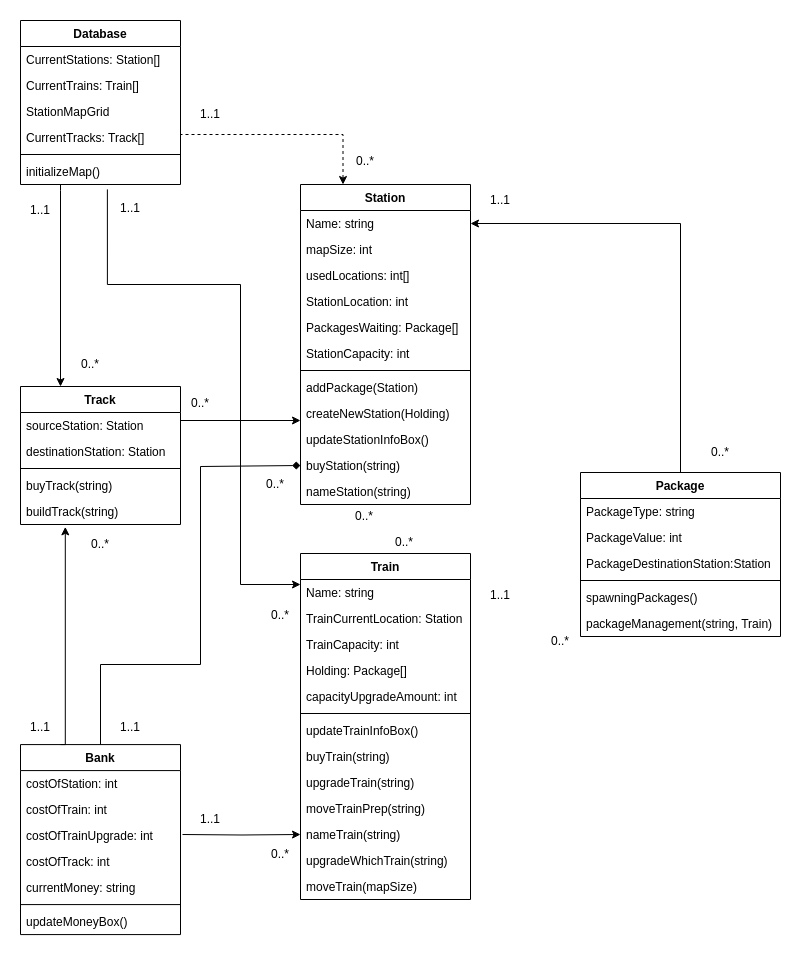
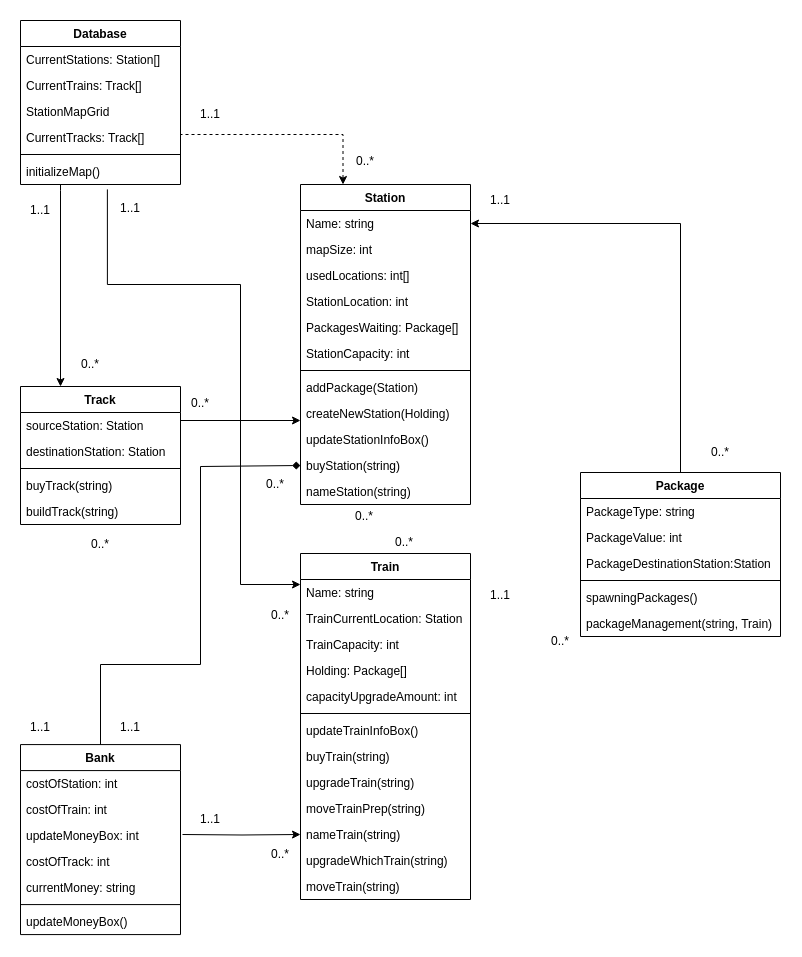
(94, 86) -> (95, 86)
(65, 640) -> none
(97, 836) -> (85, 836)
(363, 887) -> (360, 887)
